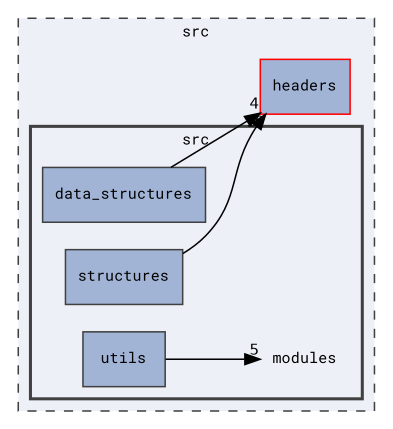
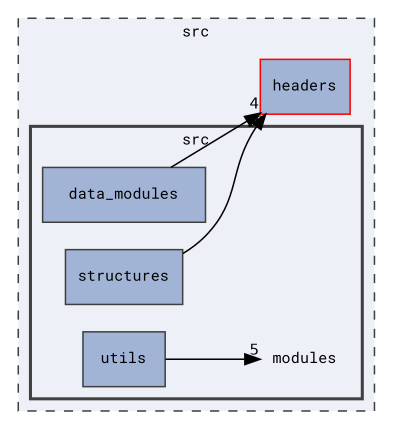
(124, 195) -> (124, 195)
